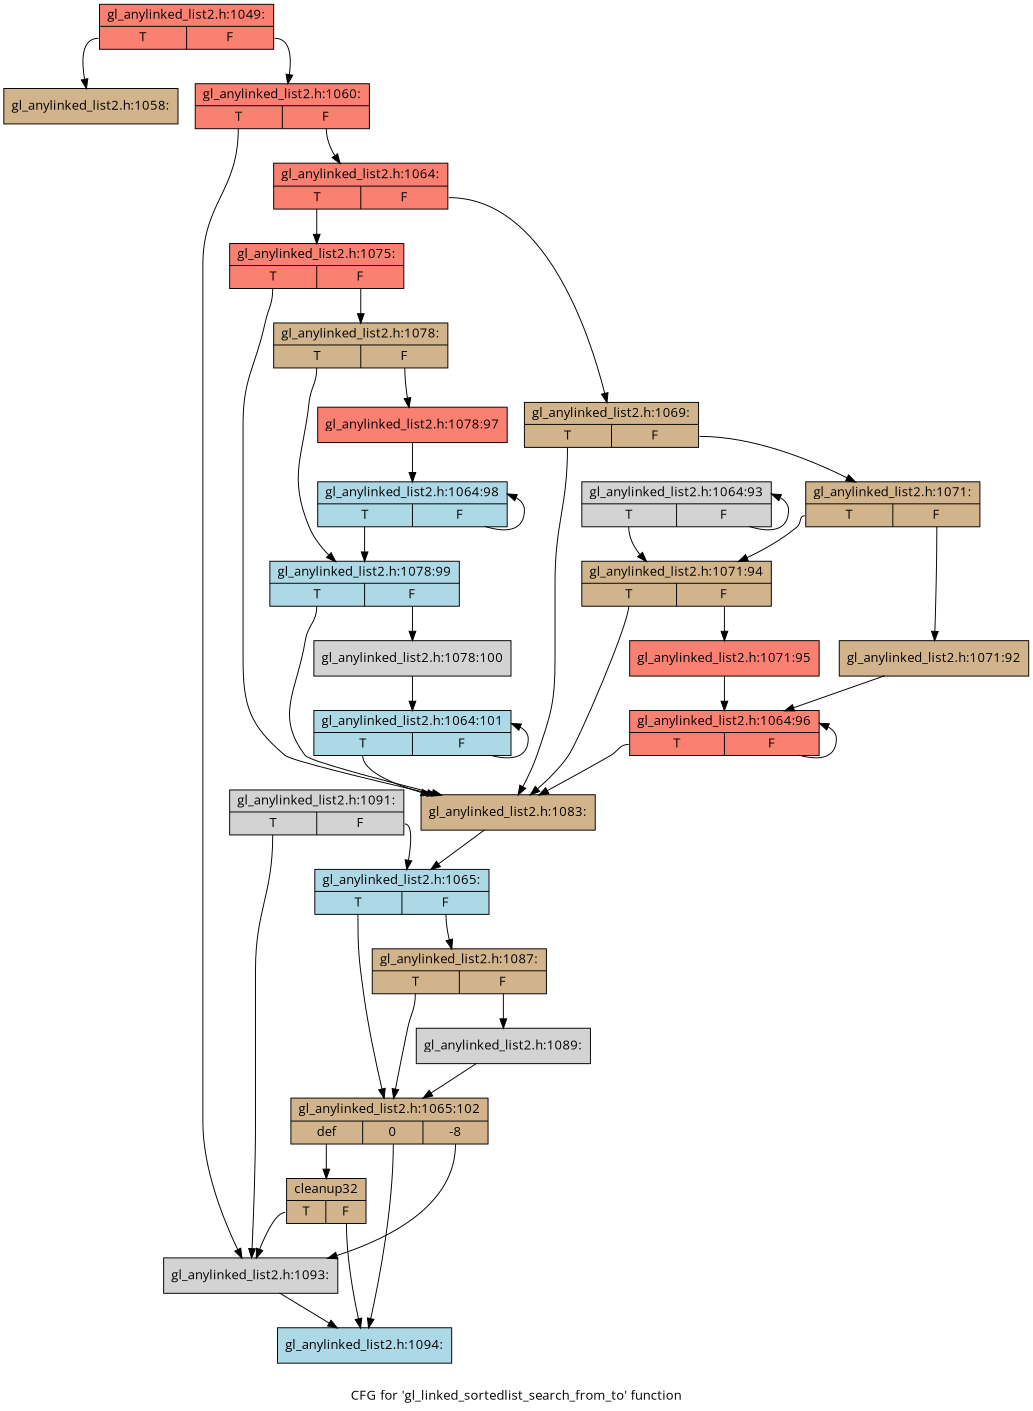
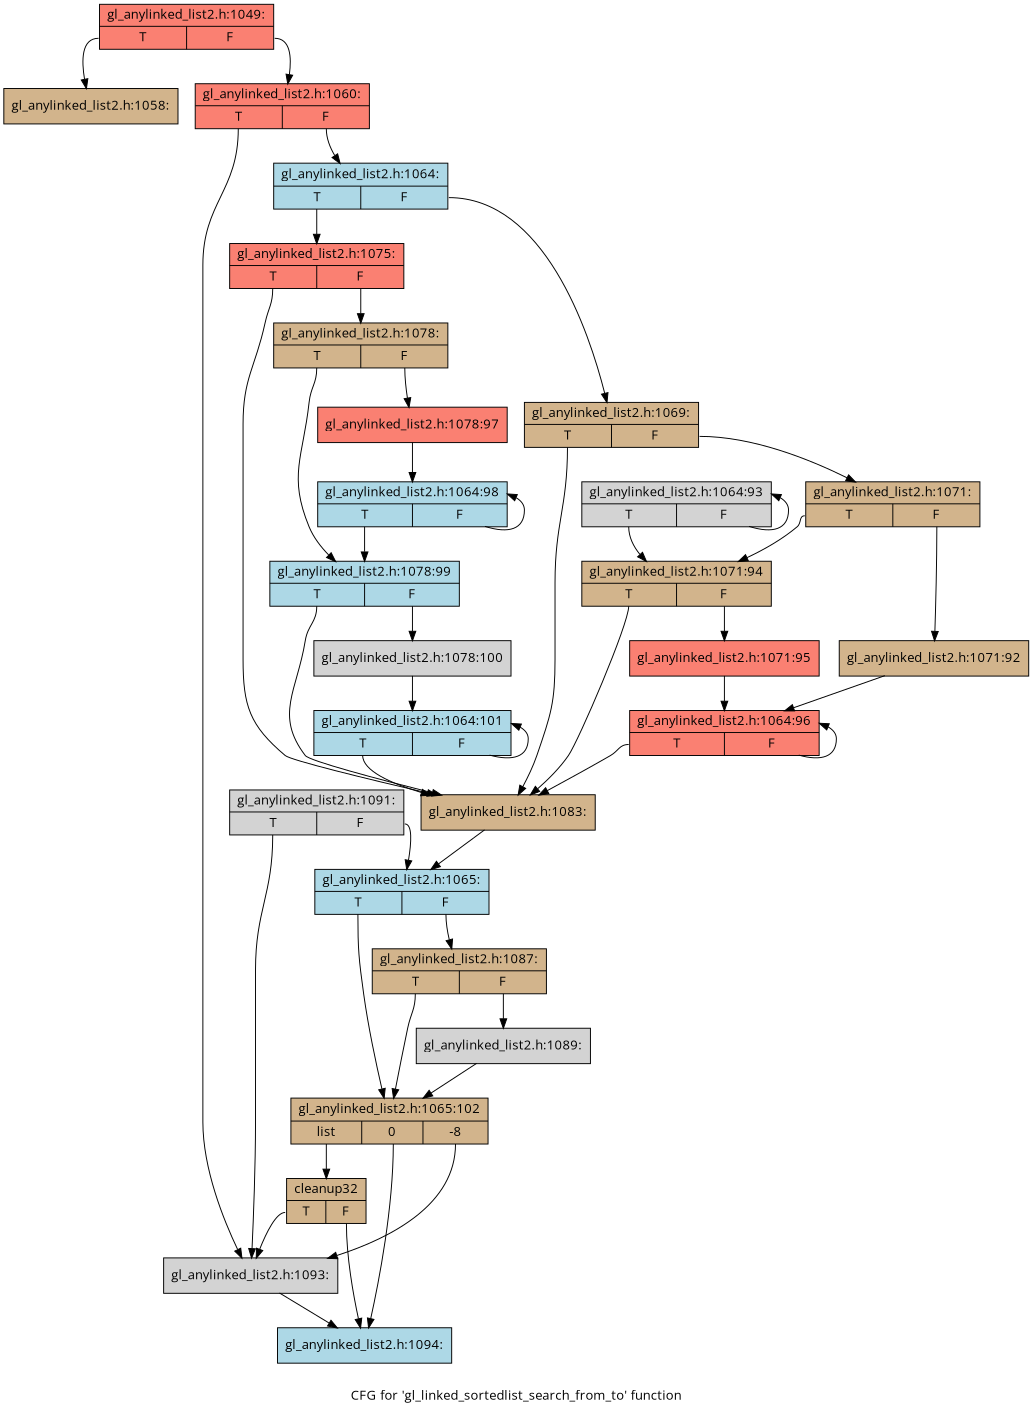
(361, 186) -> (361, 186)
(327, 1132) -> (326, 1132)
